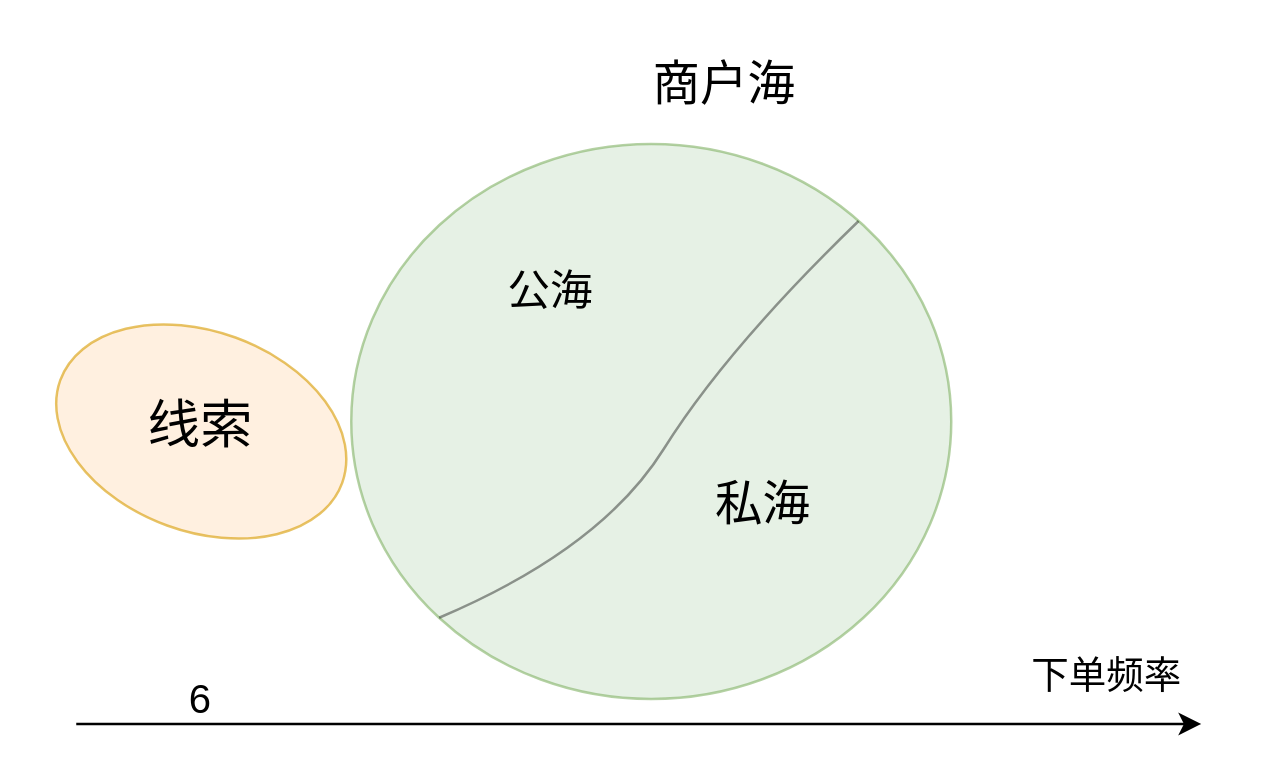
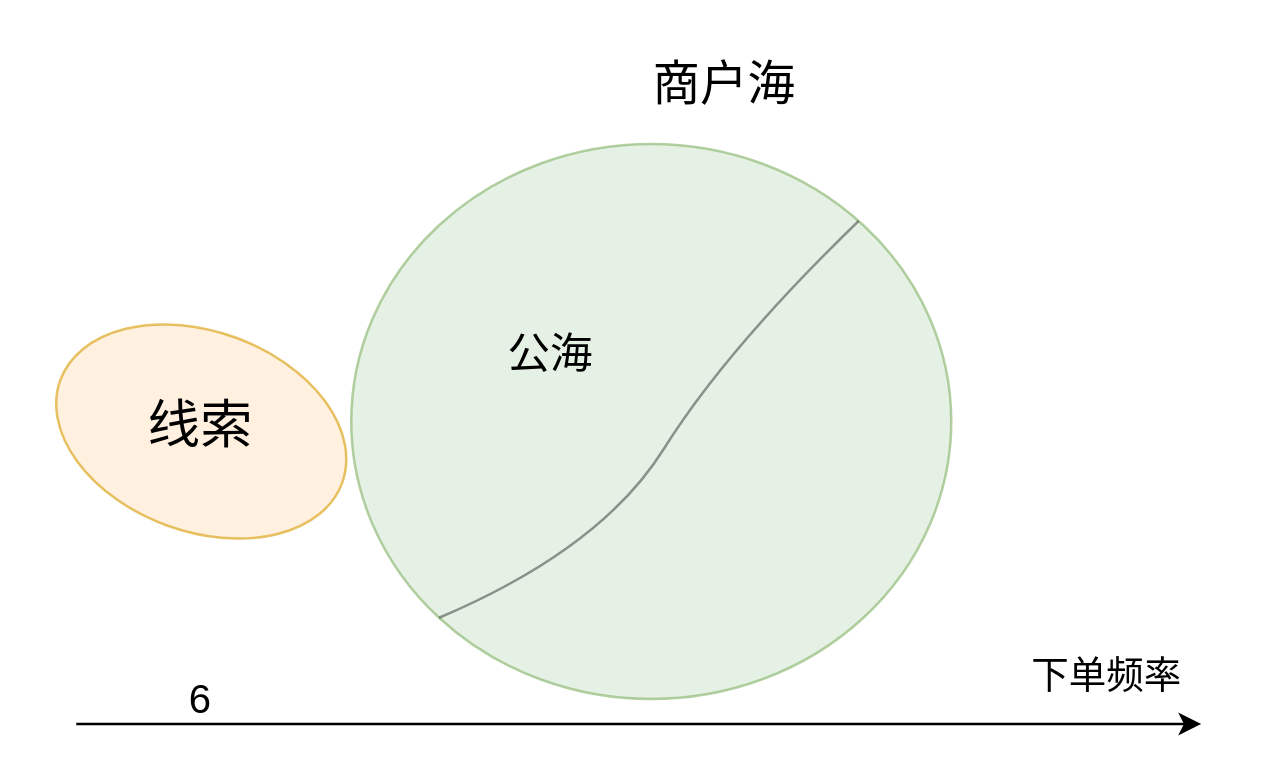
(551, 294) -> (551, 356)
(764, 506) -> none
